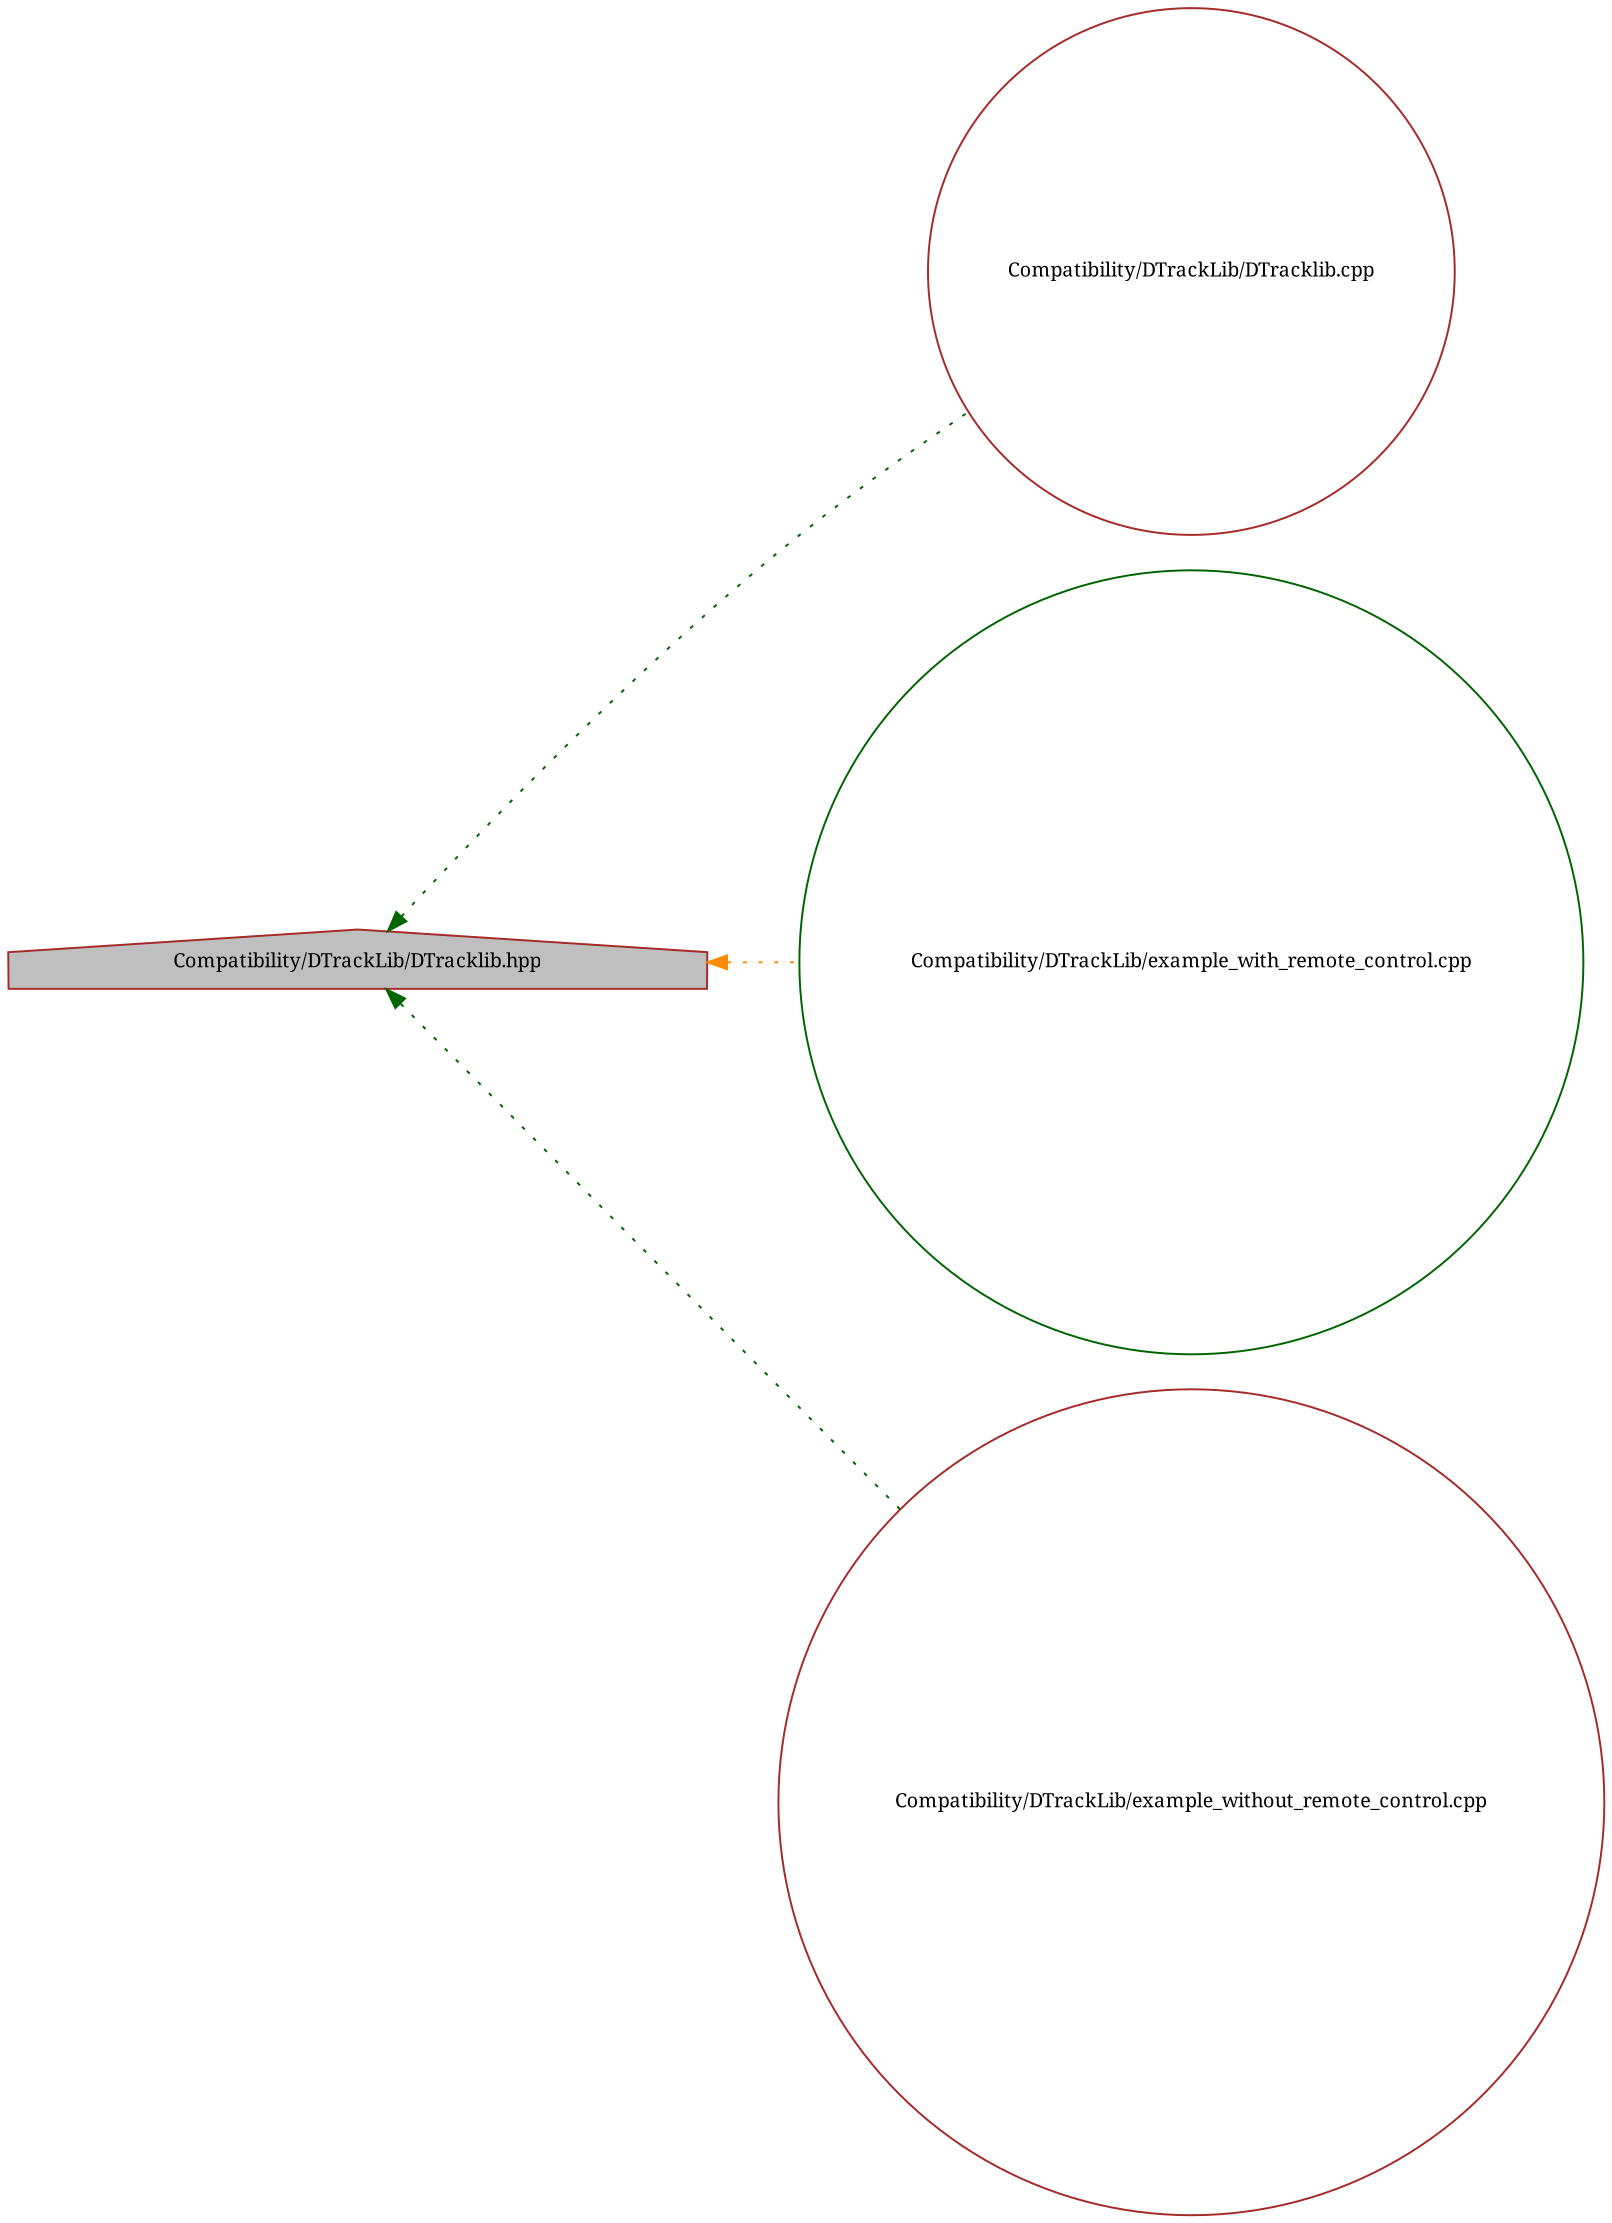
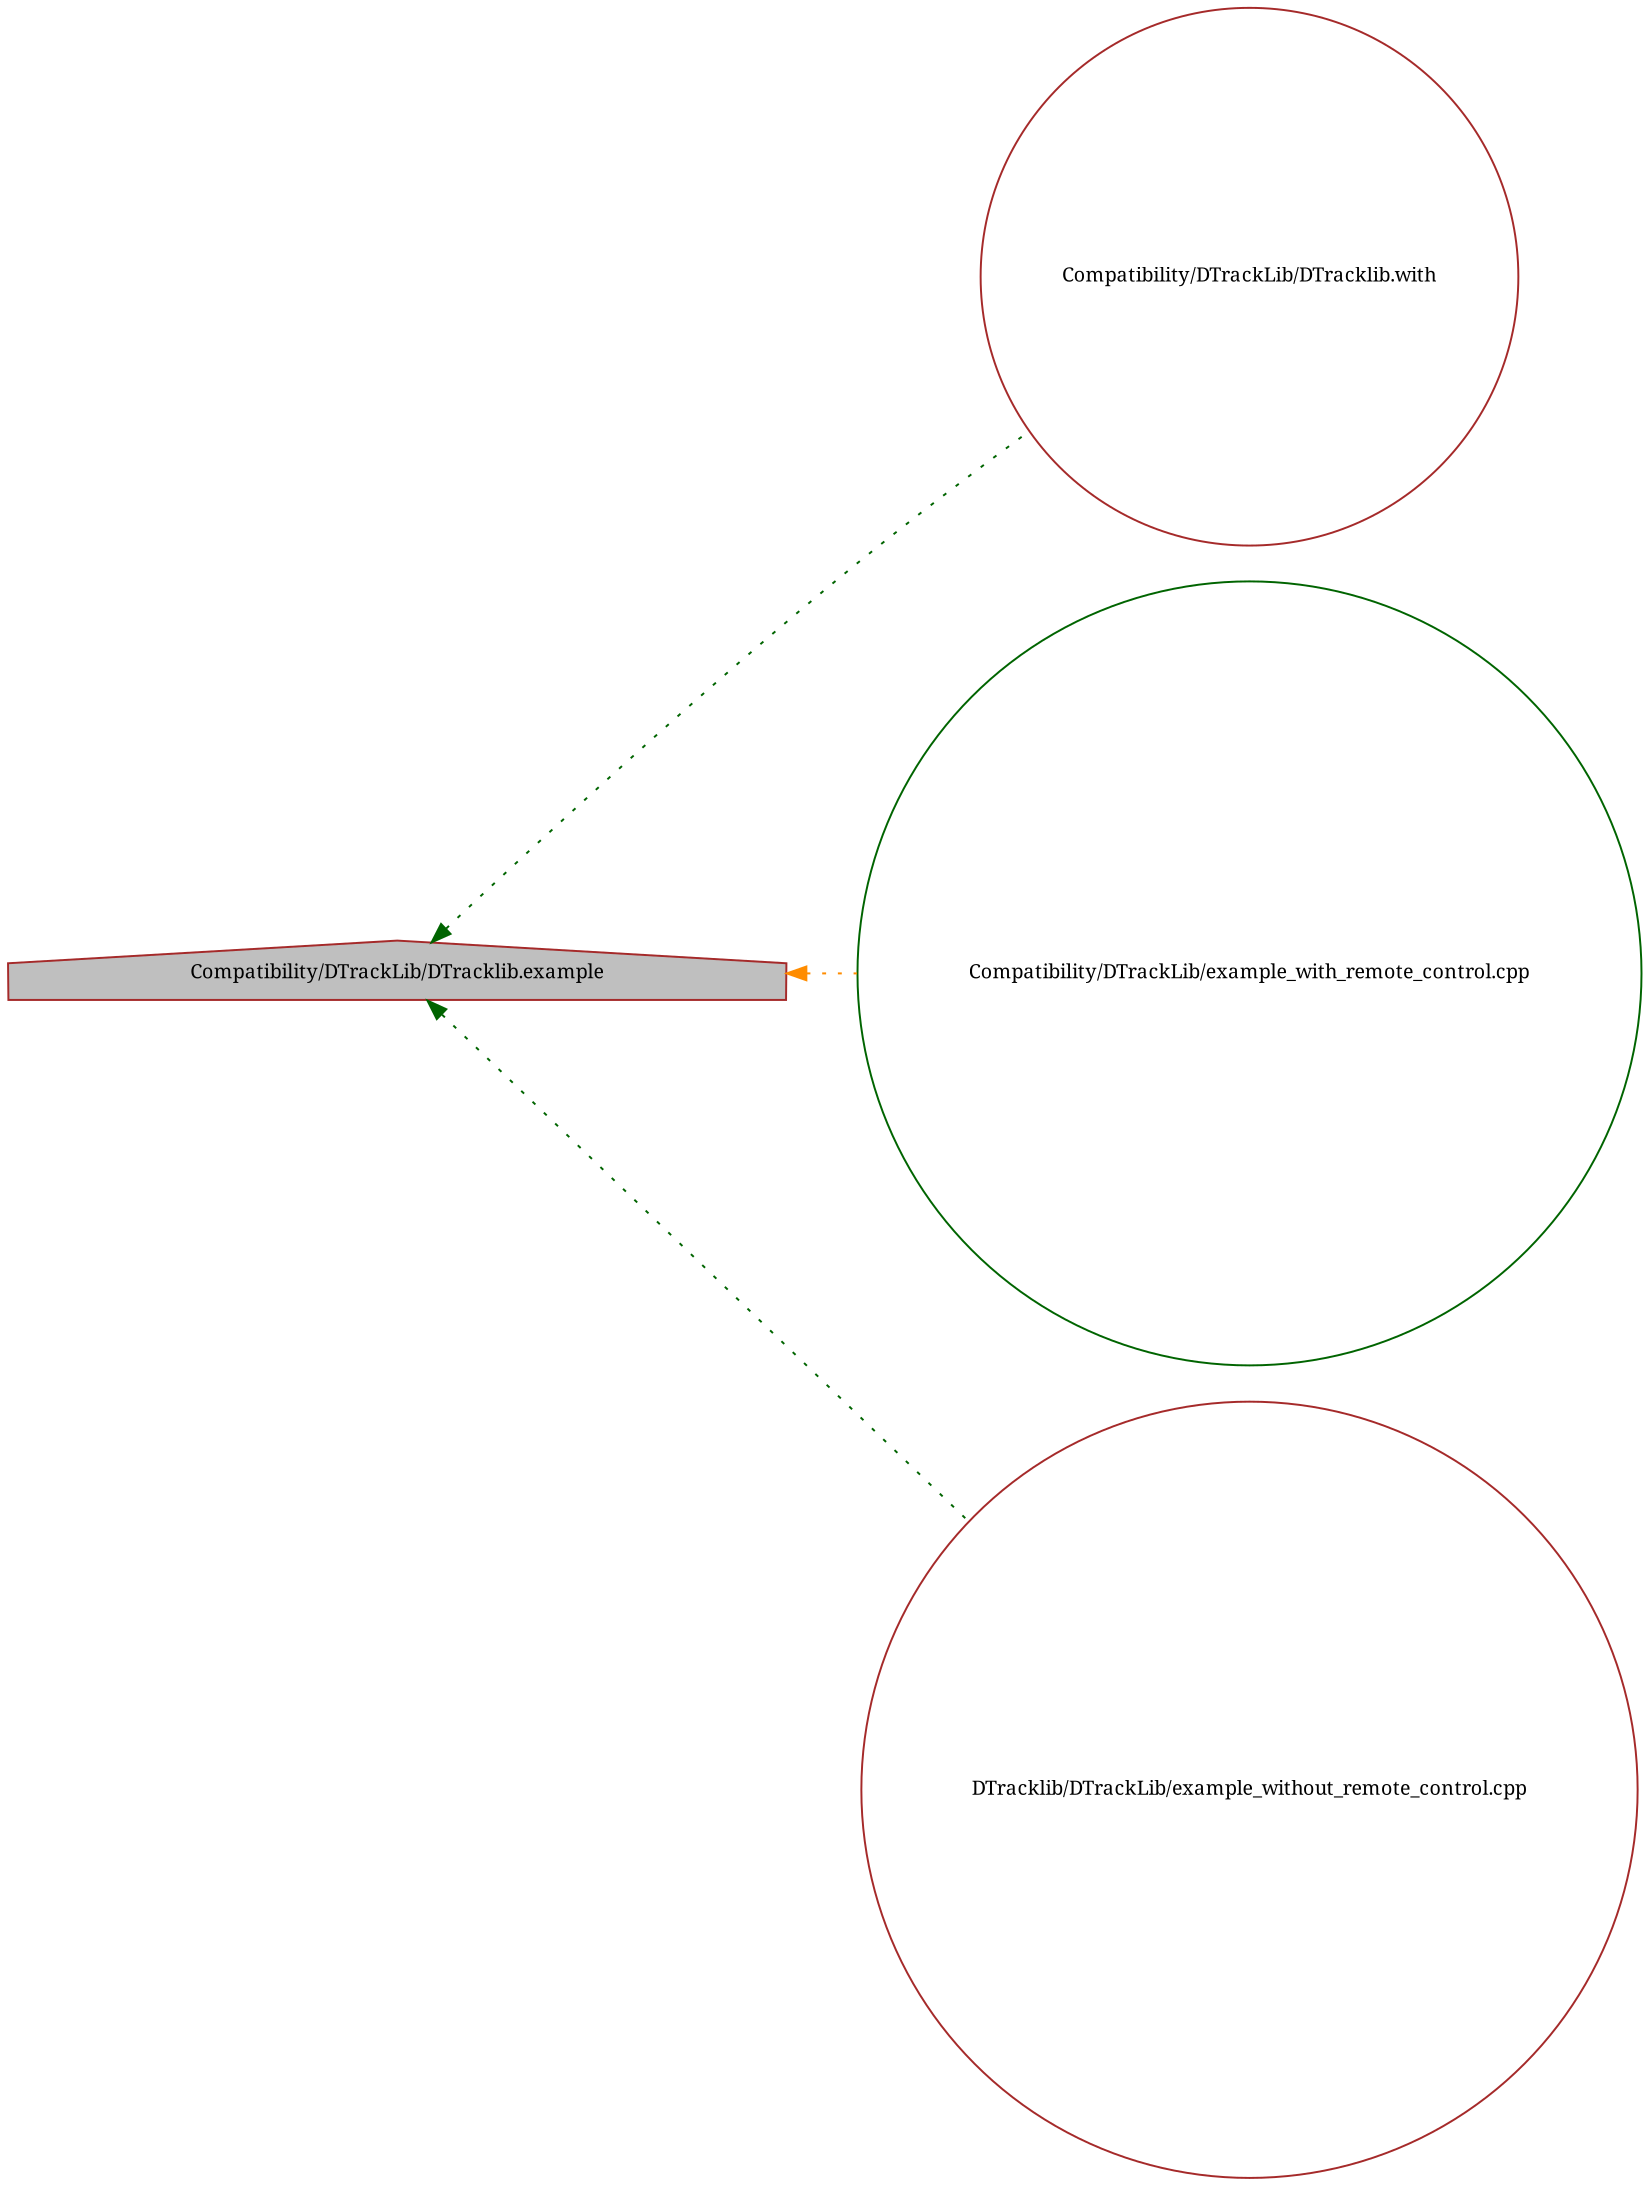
(1191, 271) -> (1249, 277)
(358, 962) -> (397, 973)
(1191, 1802) -> (1249, 1790)
